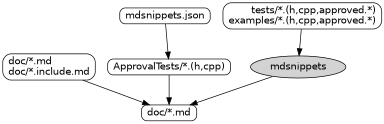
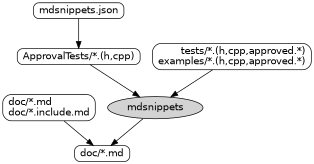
(169, 86) -> (112, 79)
